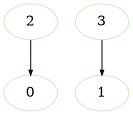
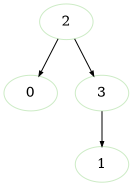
none -> (83, 55)
